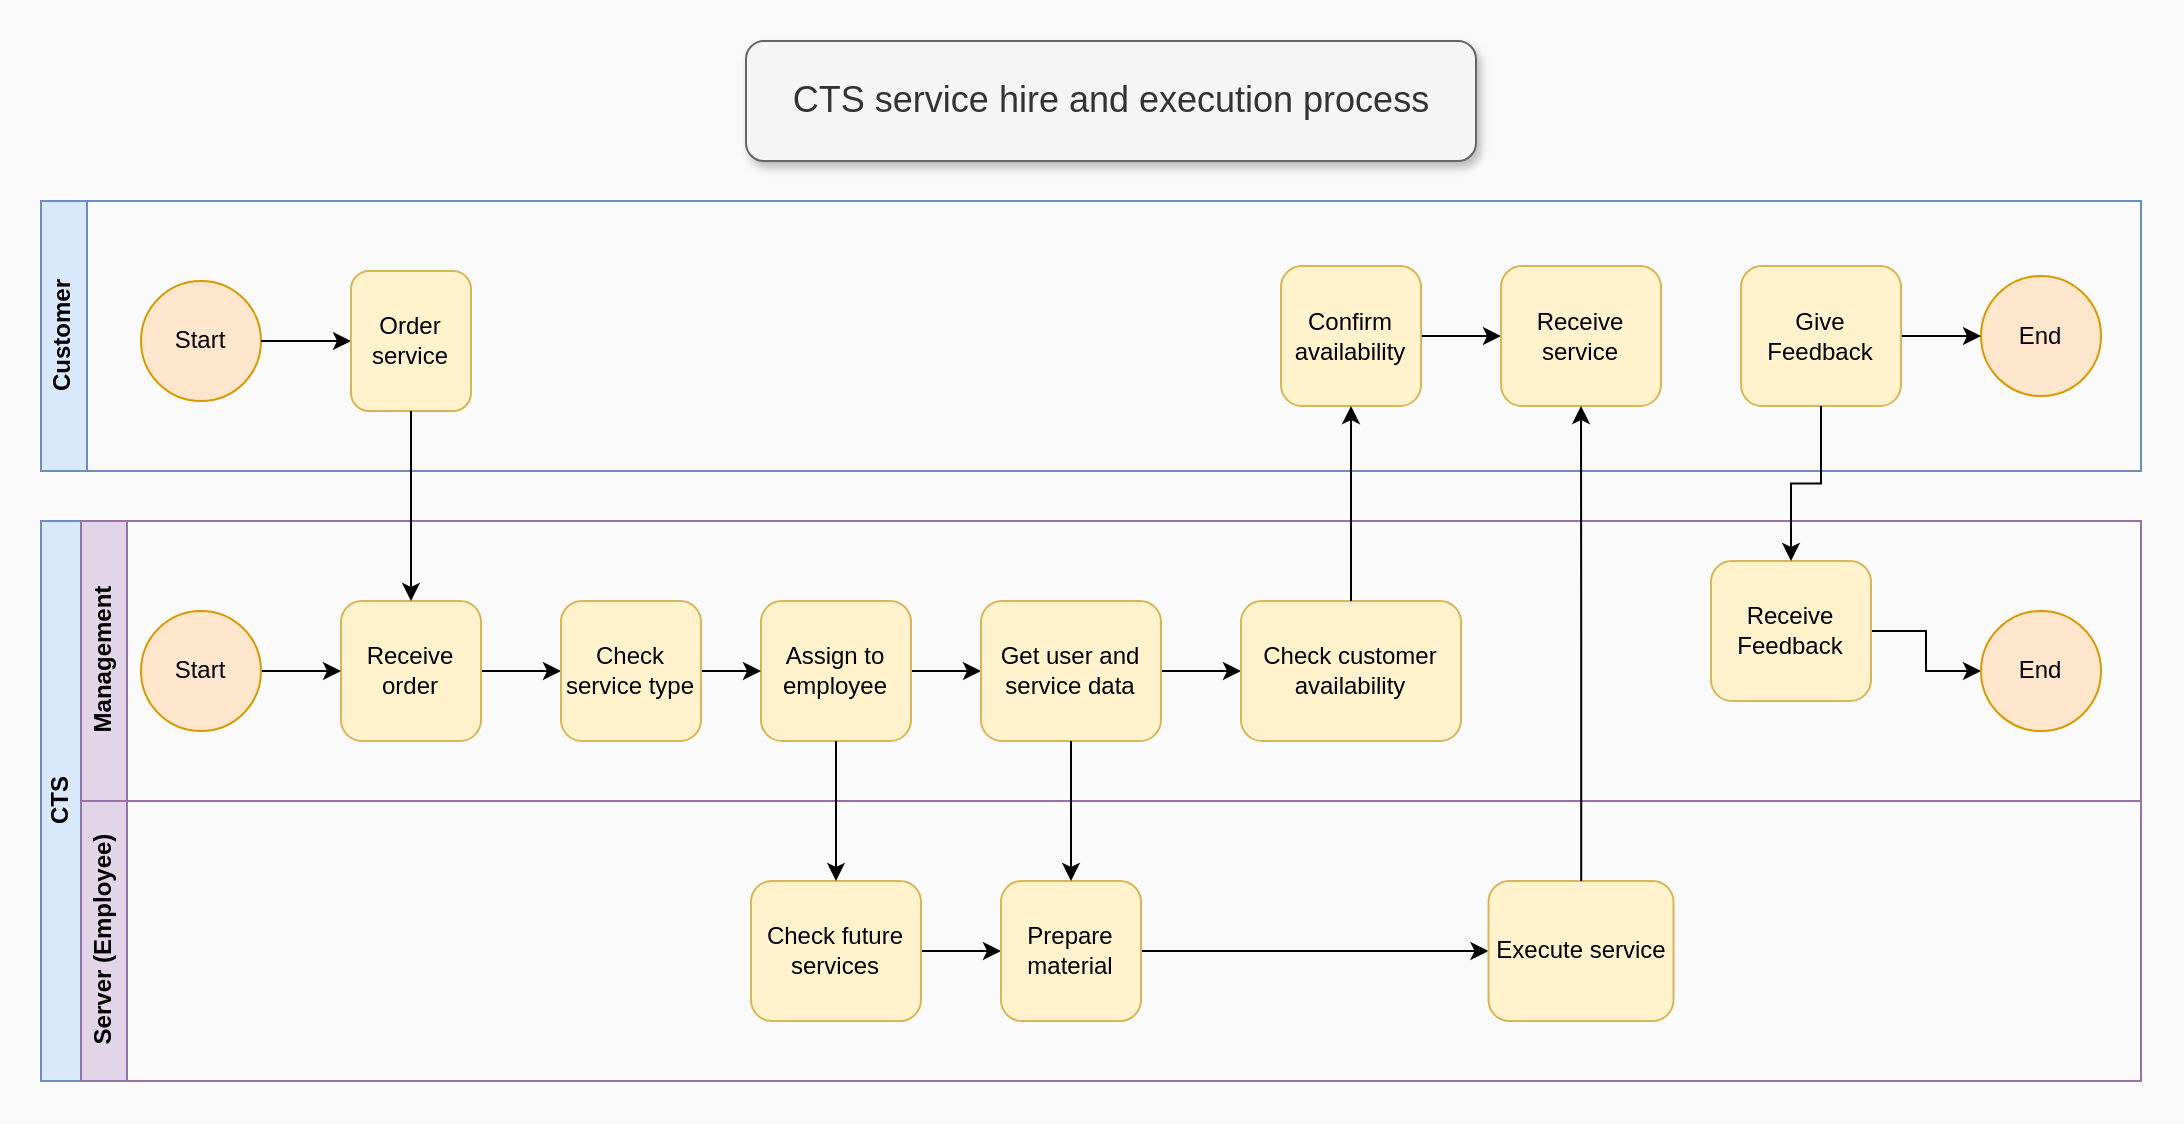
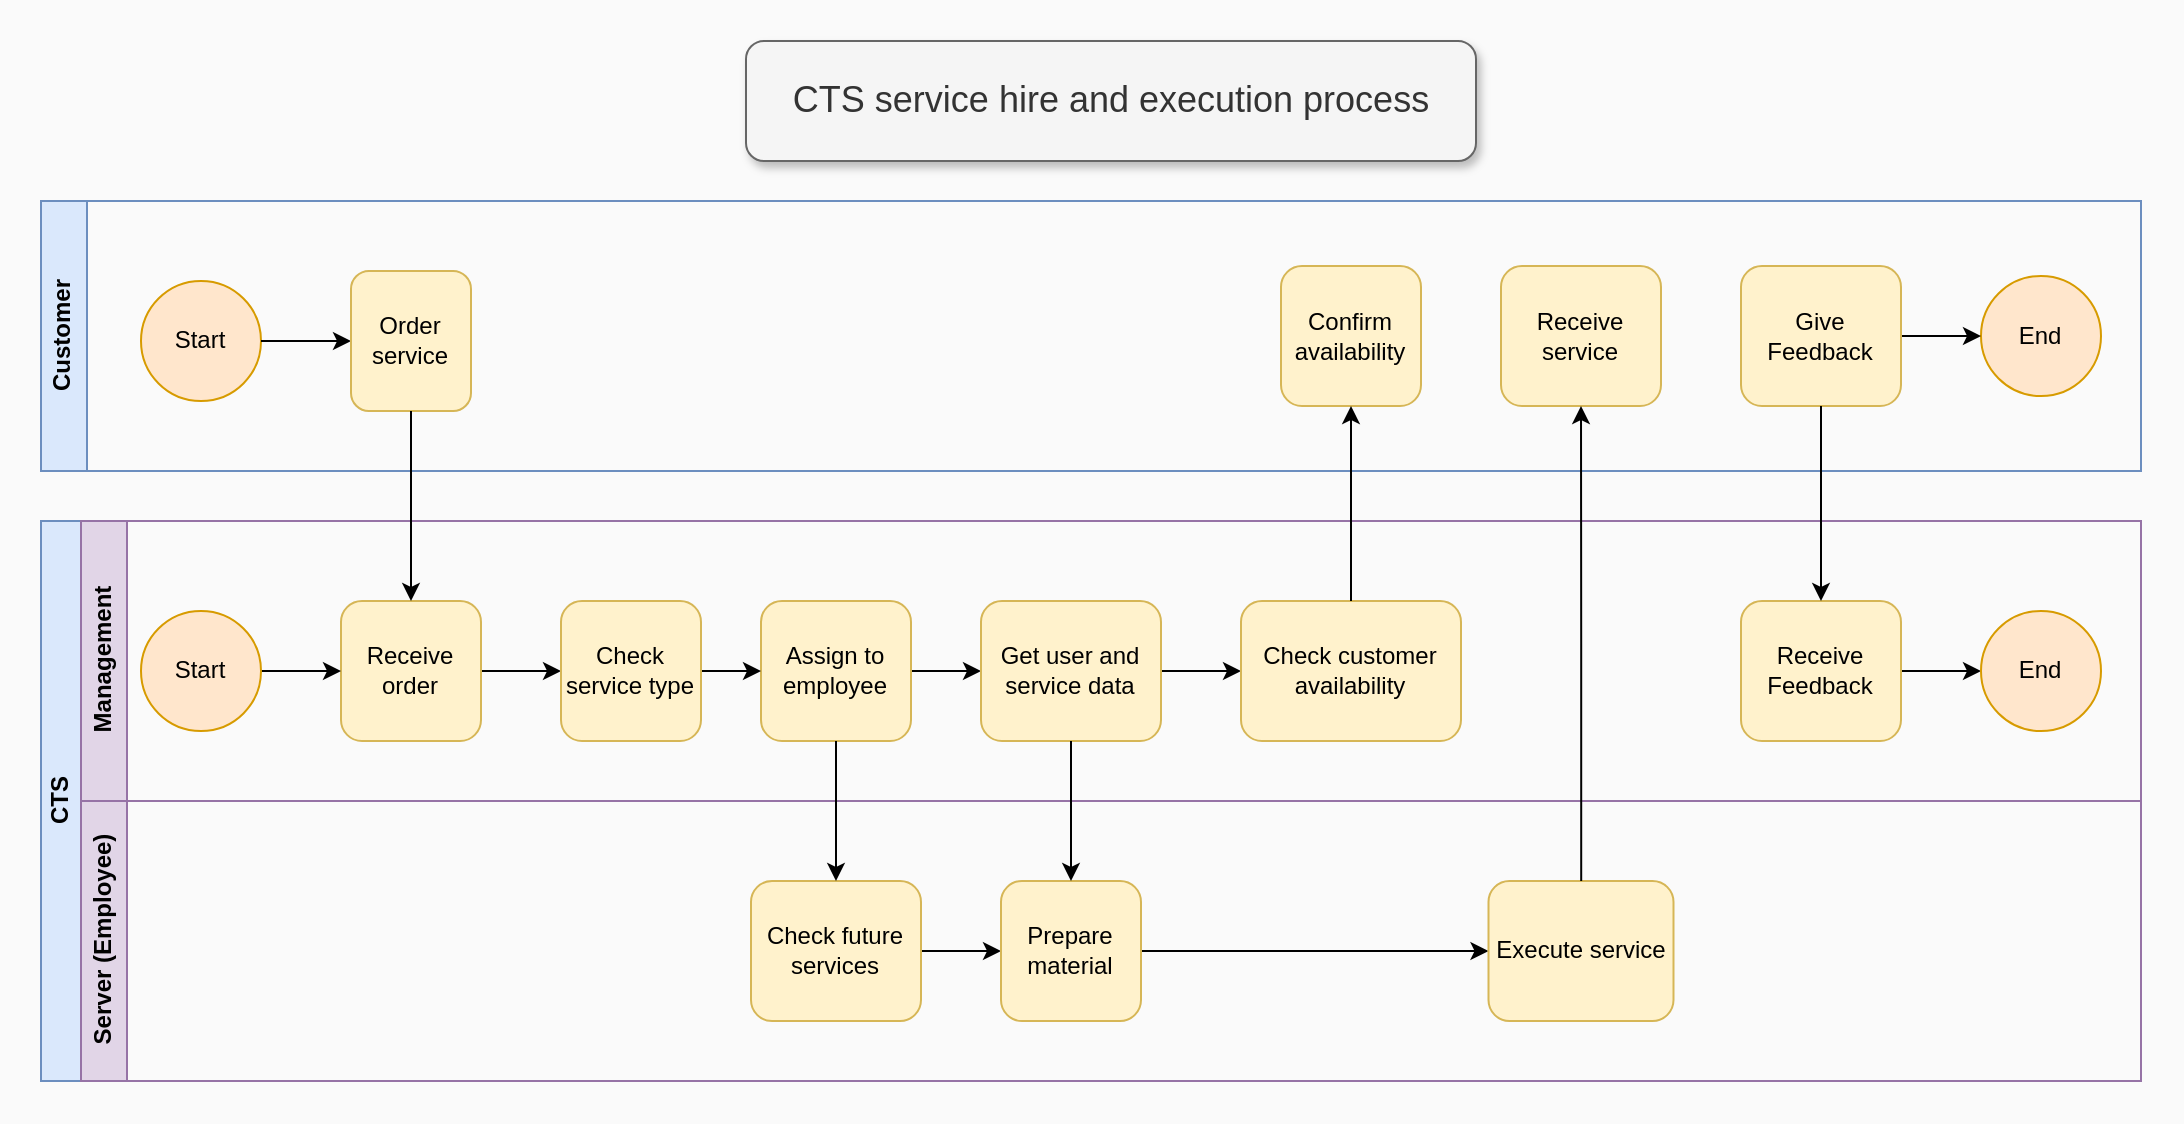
(1454, 336) -> none
(1791, 631) -> (1821, 671)
